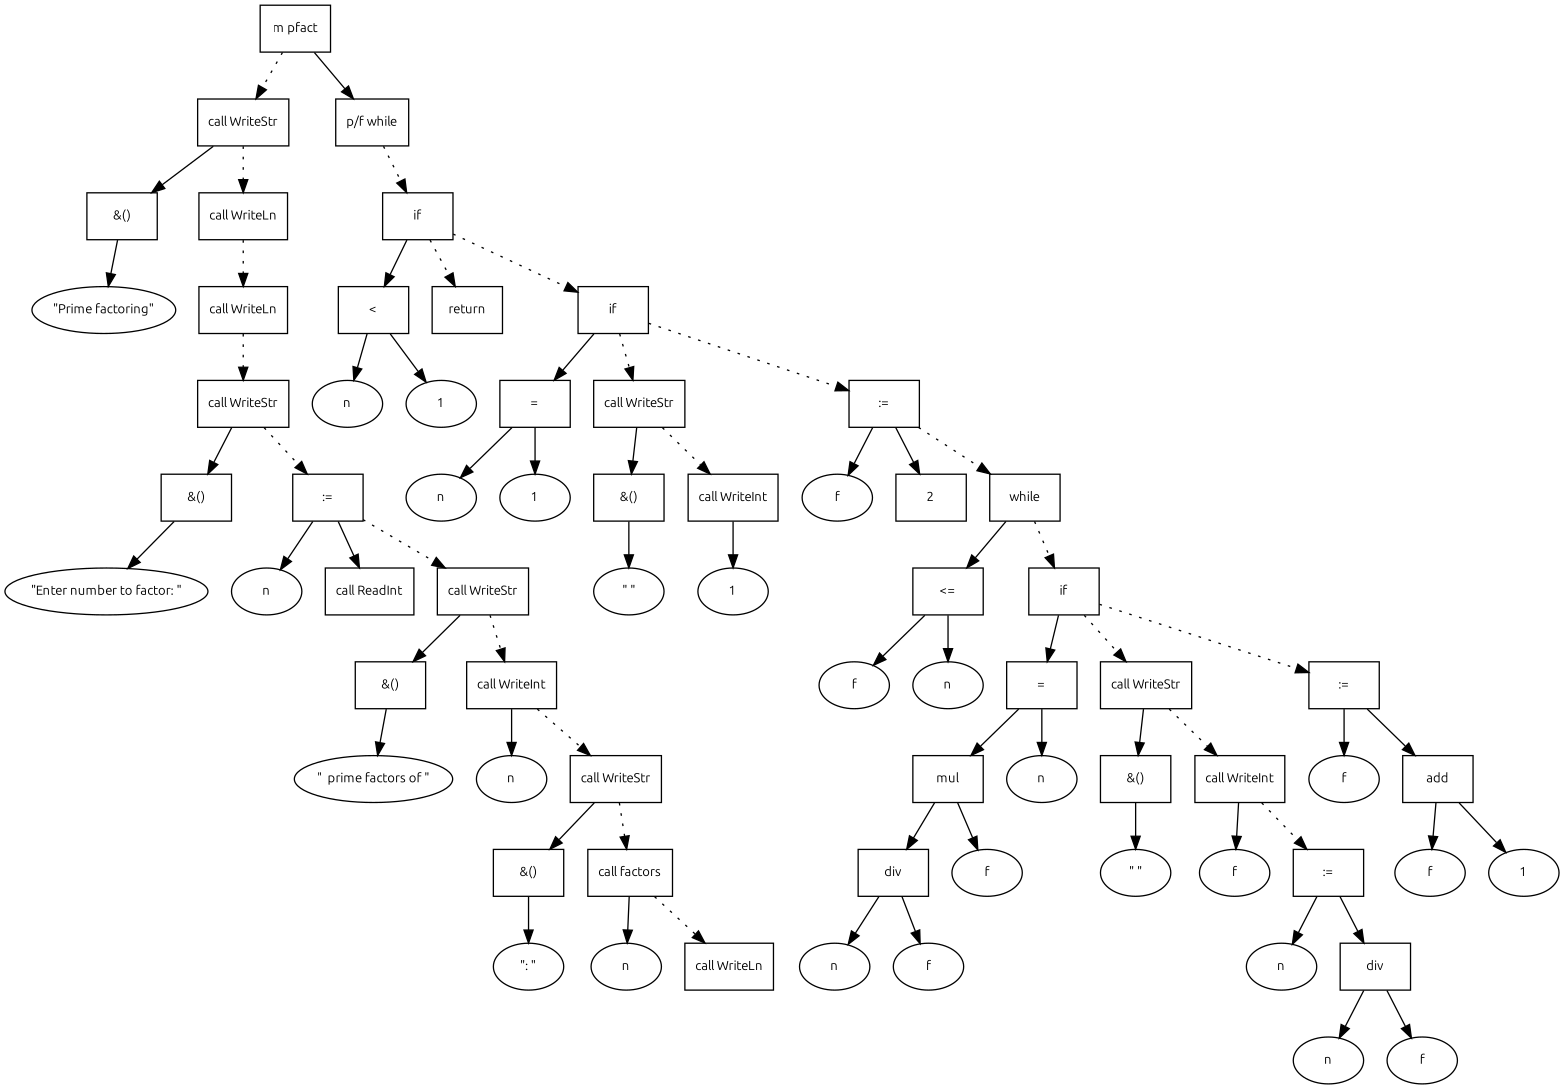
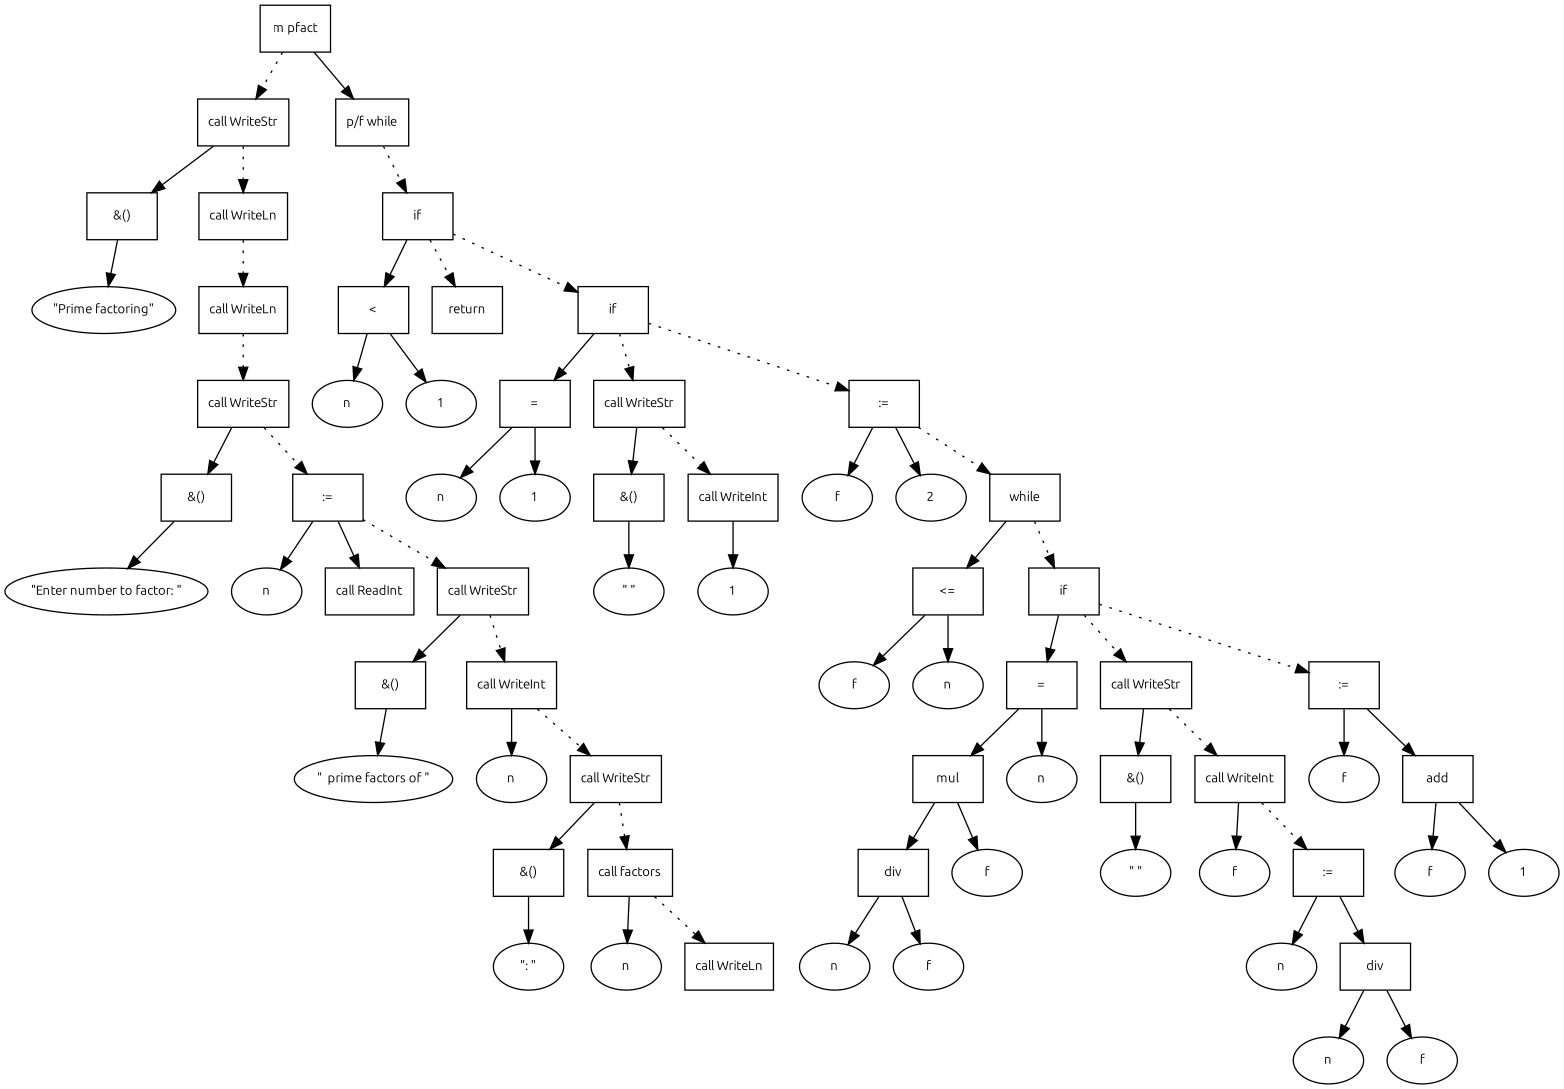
(931, 498) -> (931, 498)
